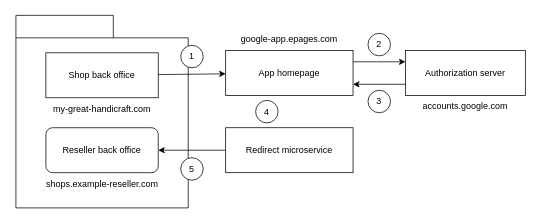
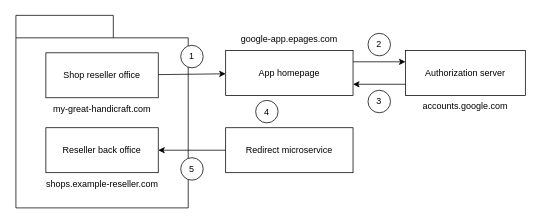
(102, 75) -> (102, 75)
(102, 150) -> (102, 150)
